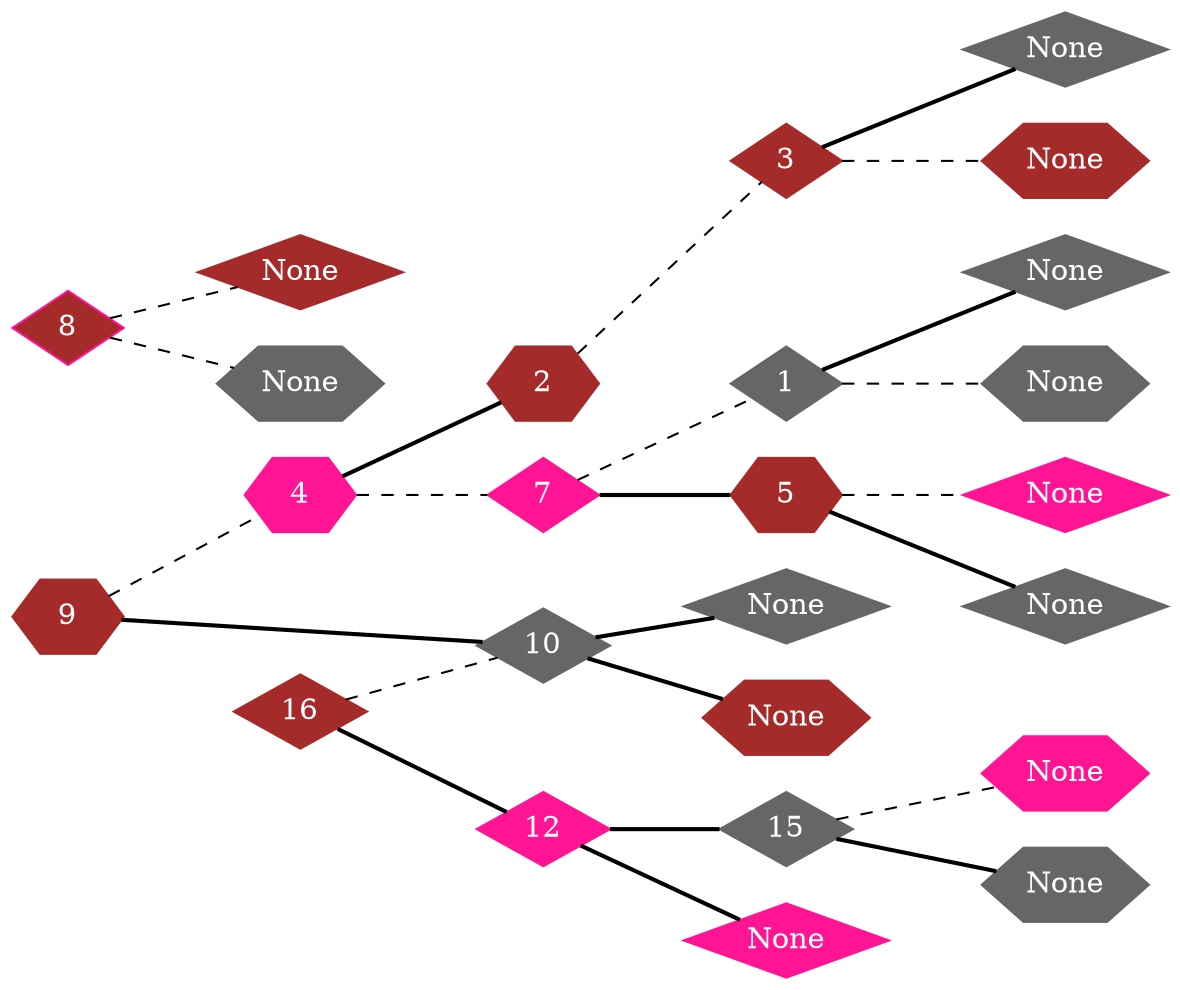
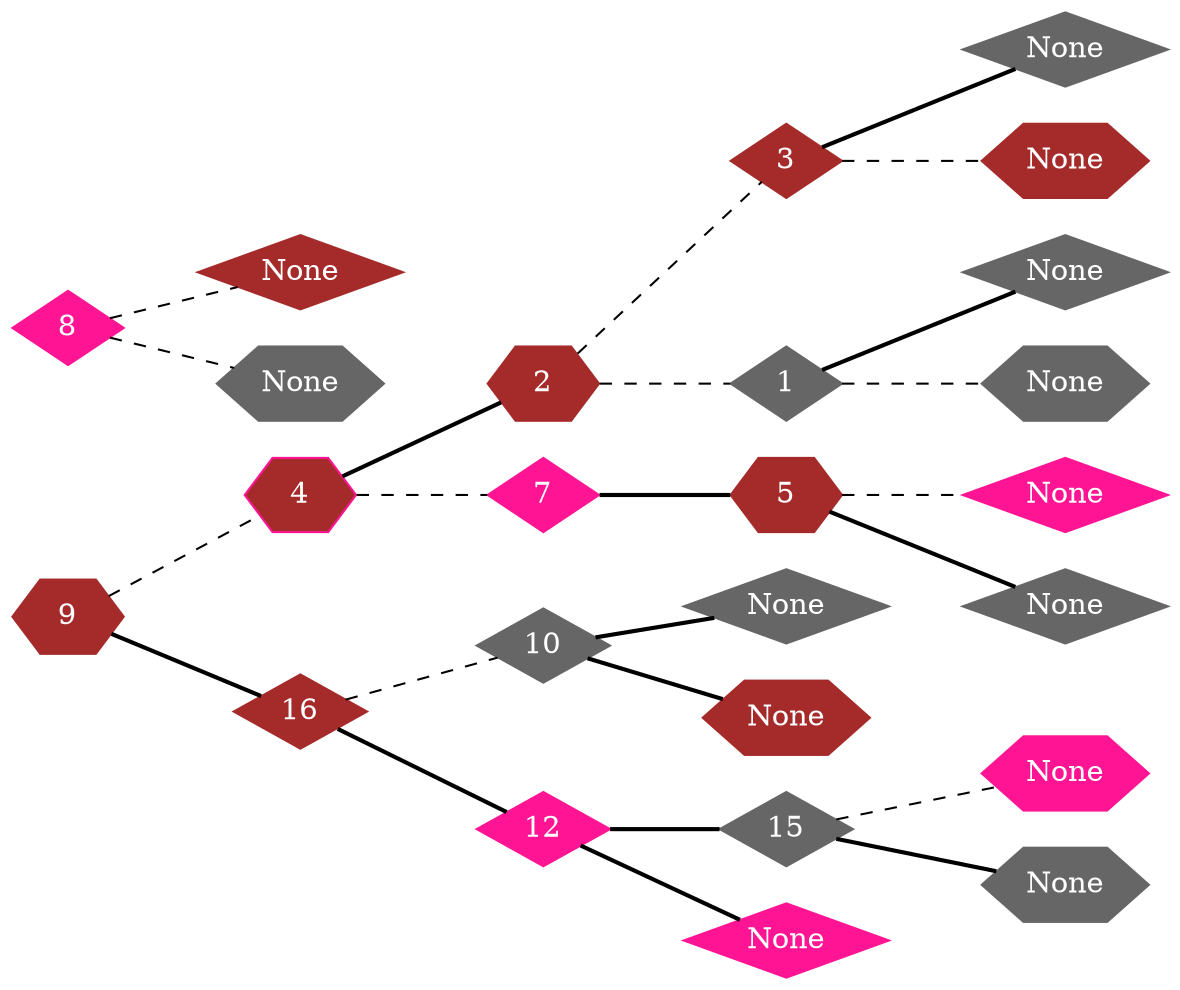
(68, 328) -> (68, 328)
(665, 439) -> (665, 384)
(300, 495) -> (300, 495)
(302, 631) -> (186, 665)
